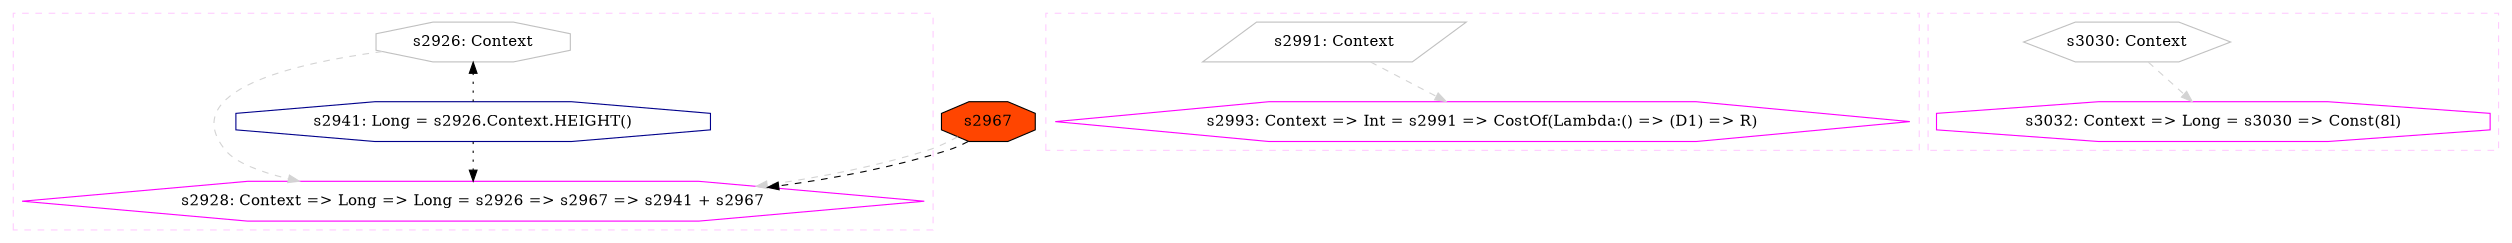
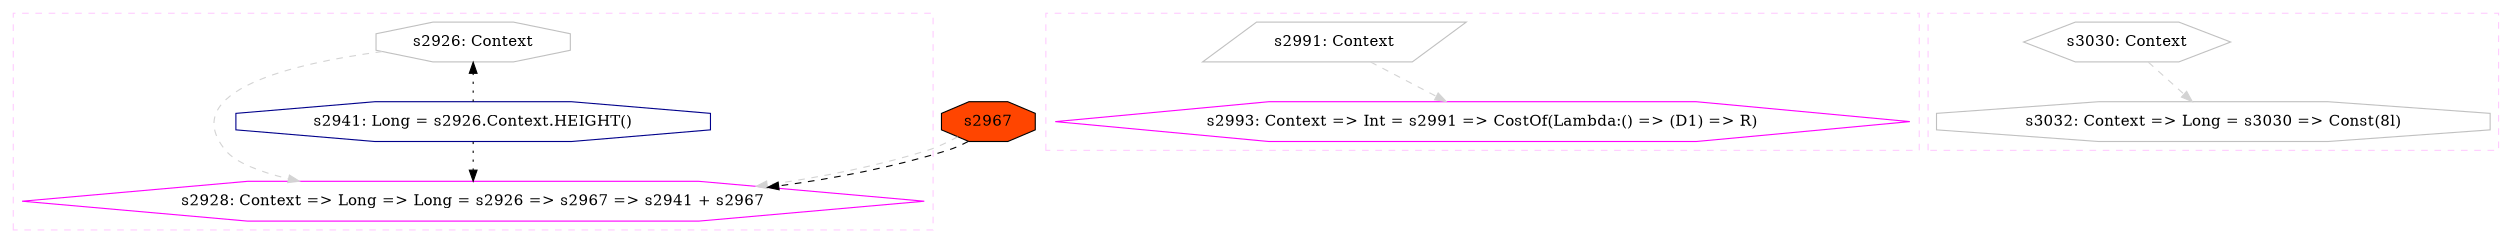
(2213, 122) -> (2213, 122)
